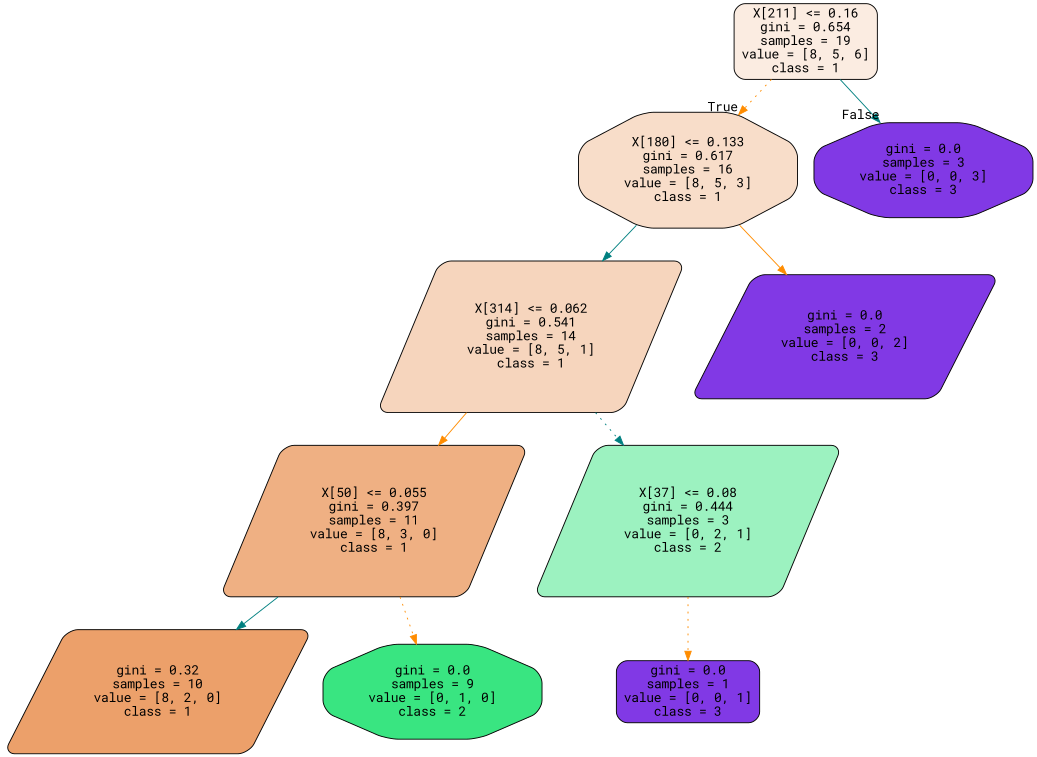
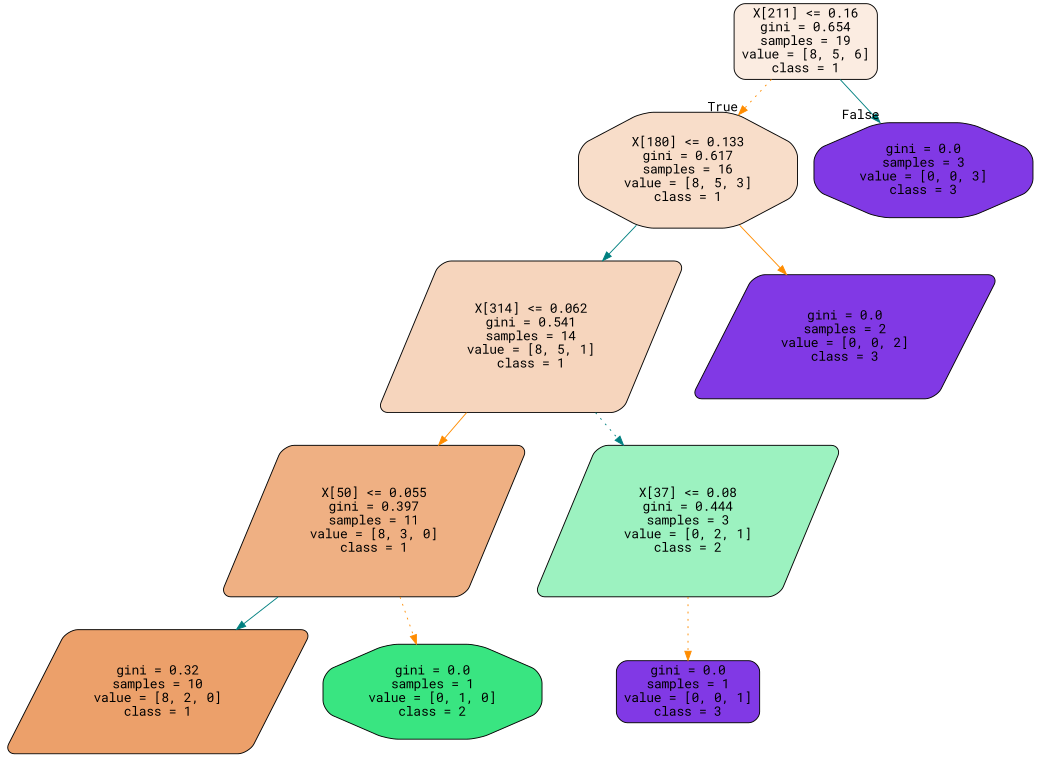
(433, 692) -> (433, 692)
